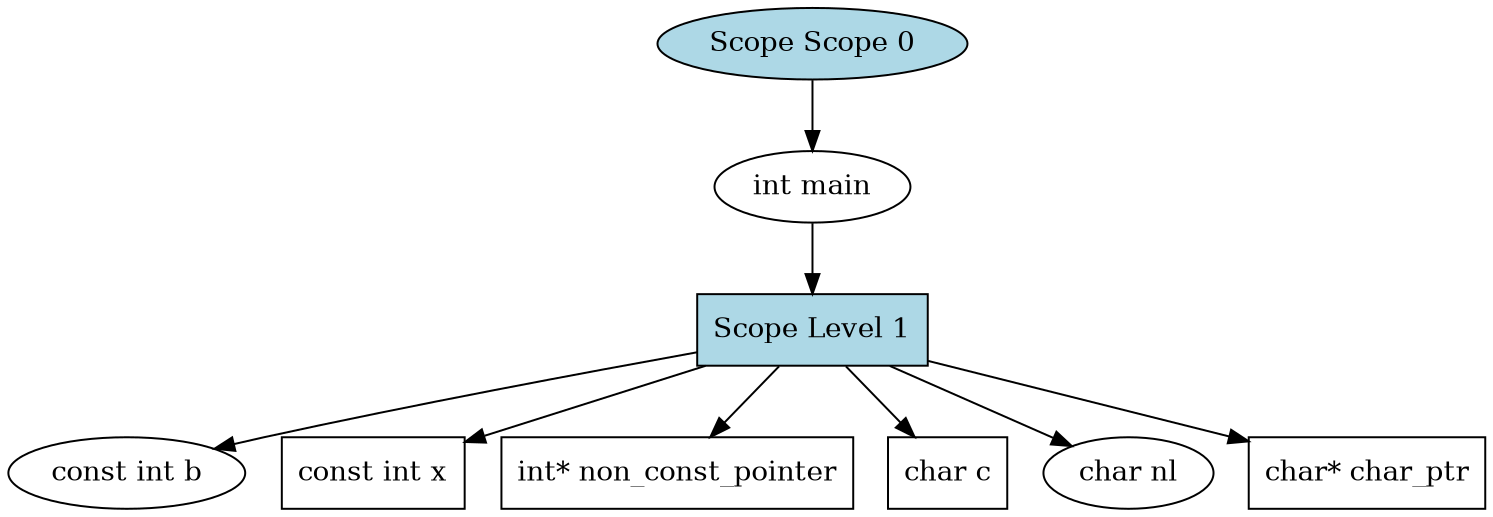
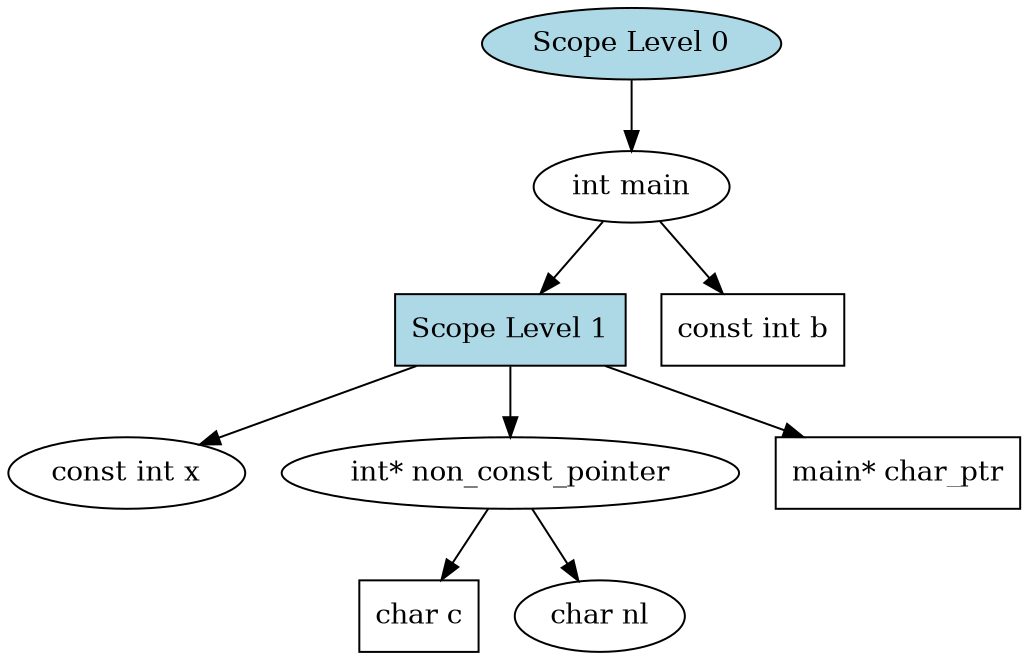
(812, 44) -> (632, 44)
(873, 395) -> (470, 536)
(465, 396) -> (685, 250)
(971, 402) -> (550, 536)
(127, 473) -> (753, 330)
(373, 473) -> (127, 473)
(677, 473) -> (510, 473)
(1367, 473) -> (898, 473)
